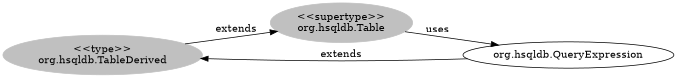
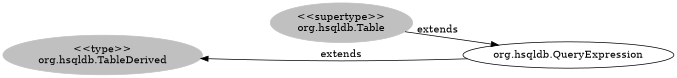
(438, 30) -> (438, 30)
(228, 38) -> none
